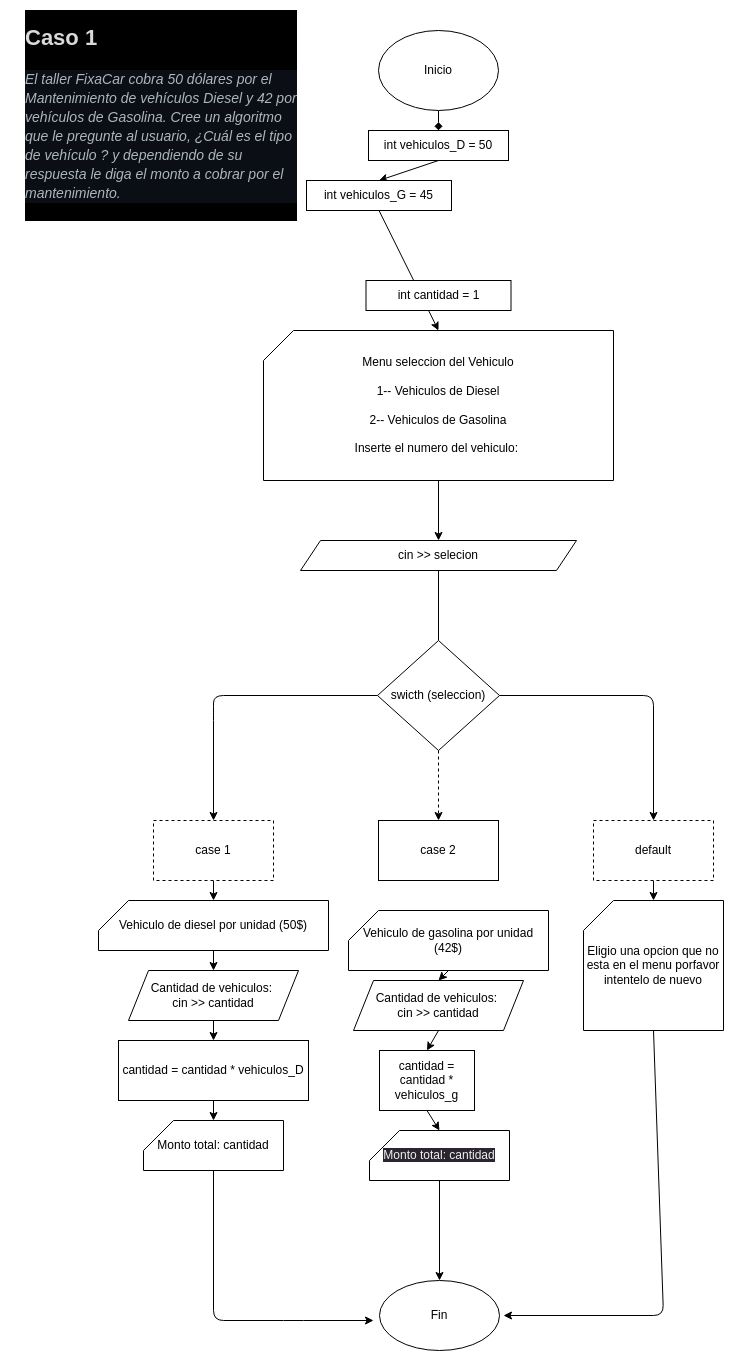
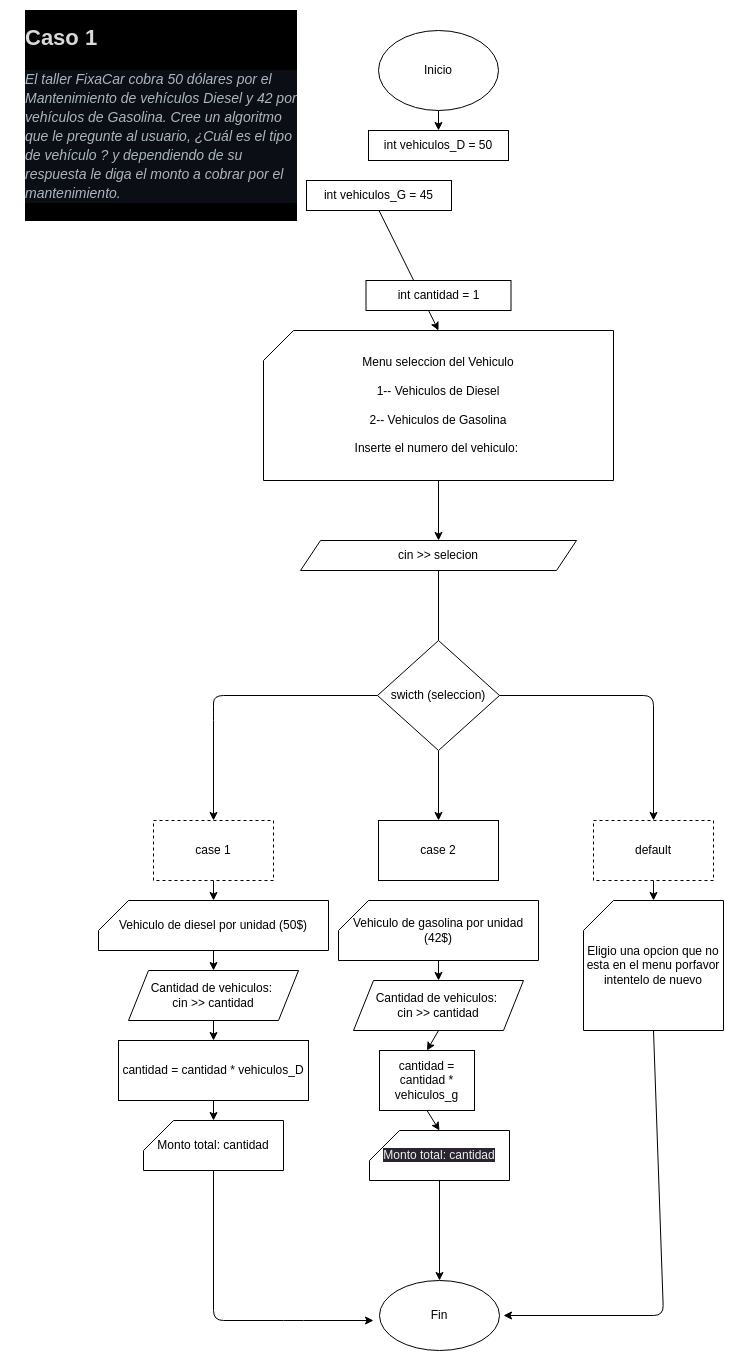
(439, 122) -> (439, 122)
(412, 169) -> none
(439, 782) -> (439, 782)
(449, 941) -> (439, 931)
